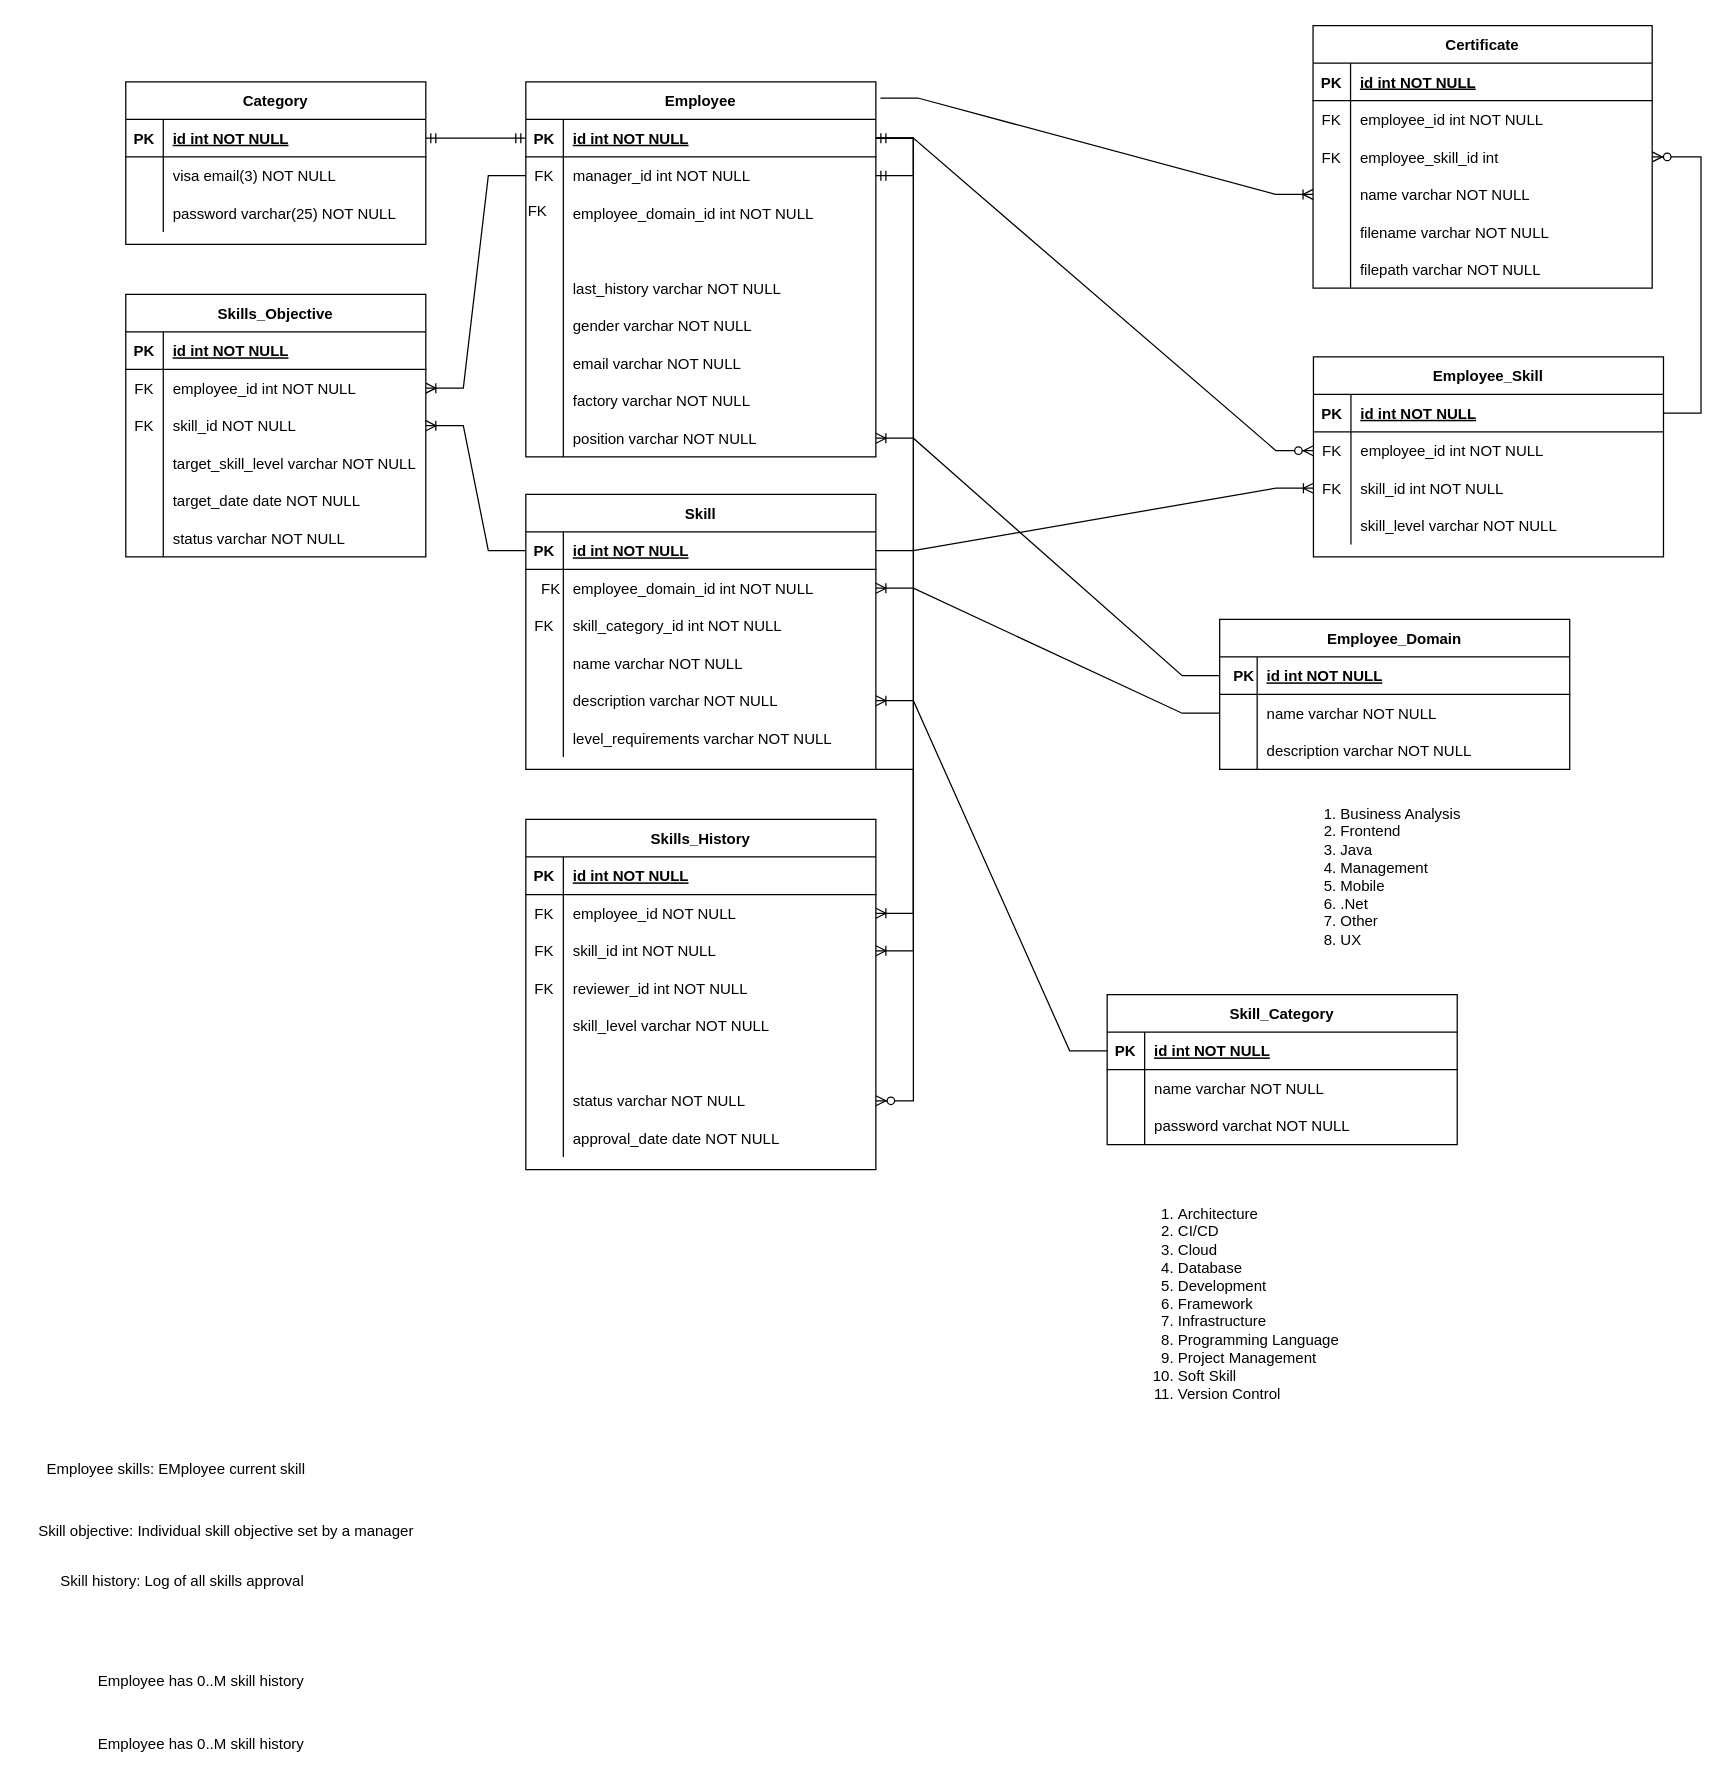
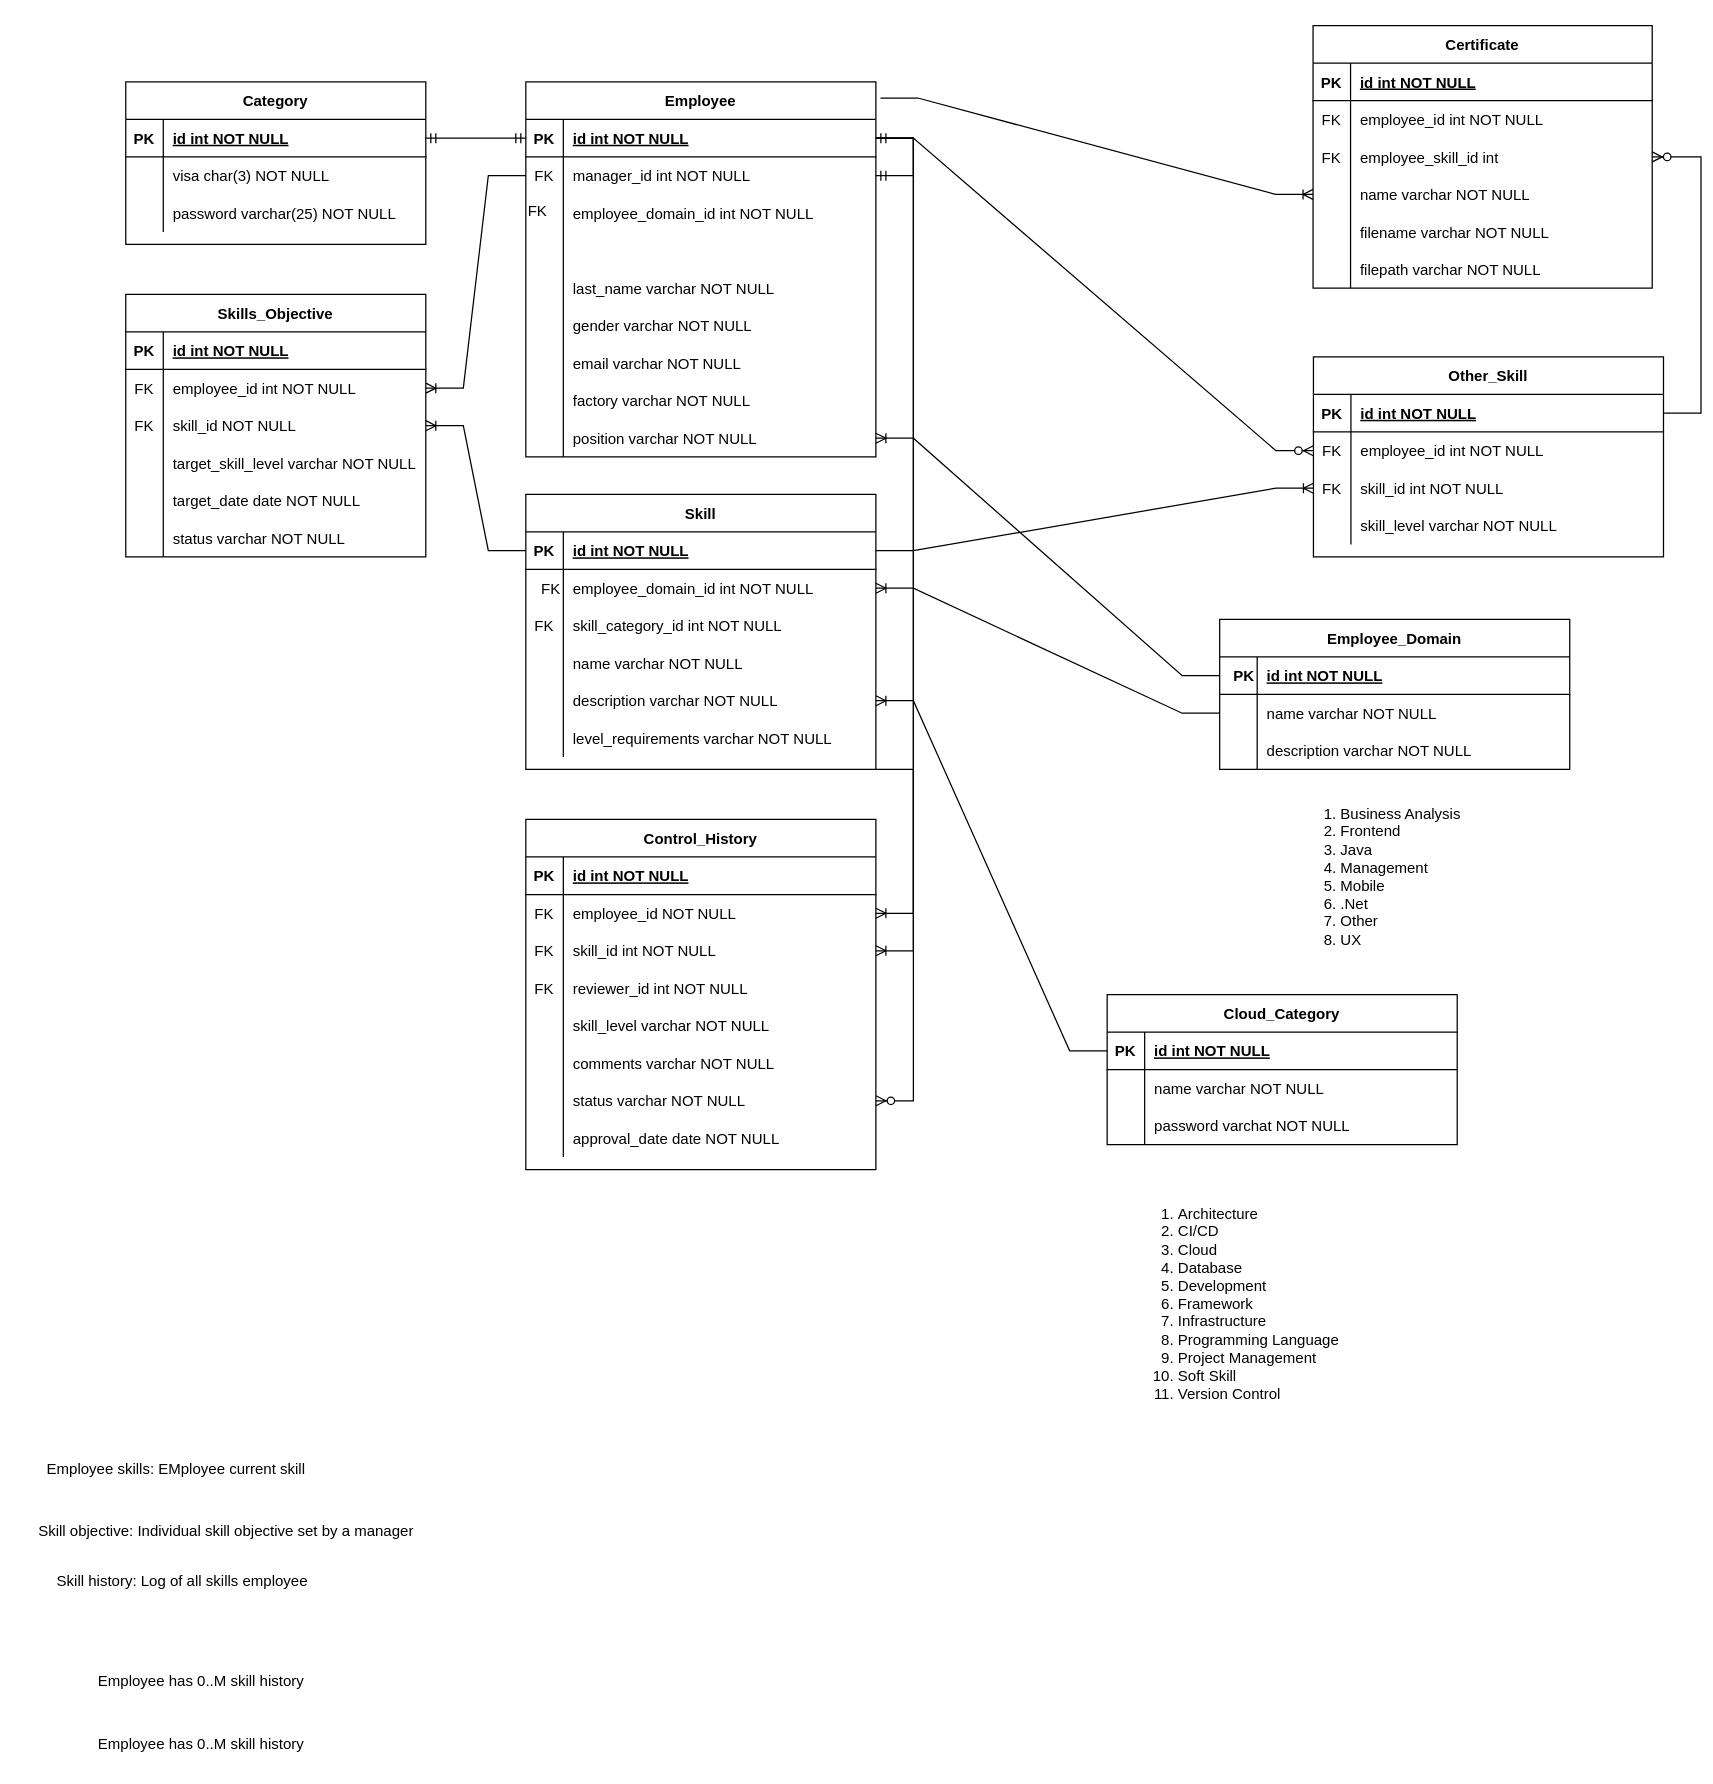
(253, 176) -> (253, 176)
(685, 289) -> (674, 289)
(1488, 376) -> (1488, 376)
(700, 839) -> (700, 839)
(1281, 1014) -> (1281, 1014)
none -> (719, 1063)
(183, 1582) -> (183, 1582)
